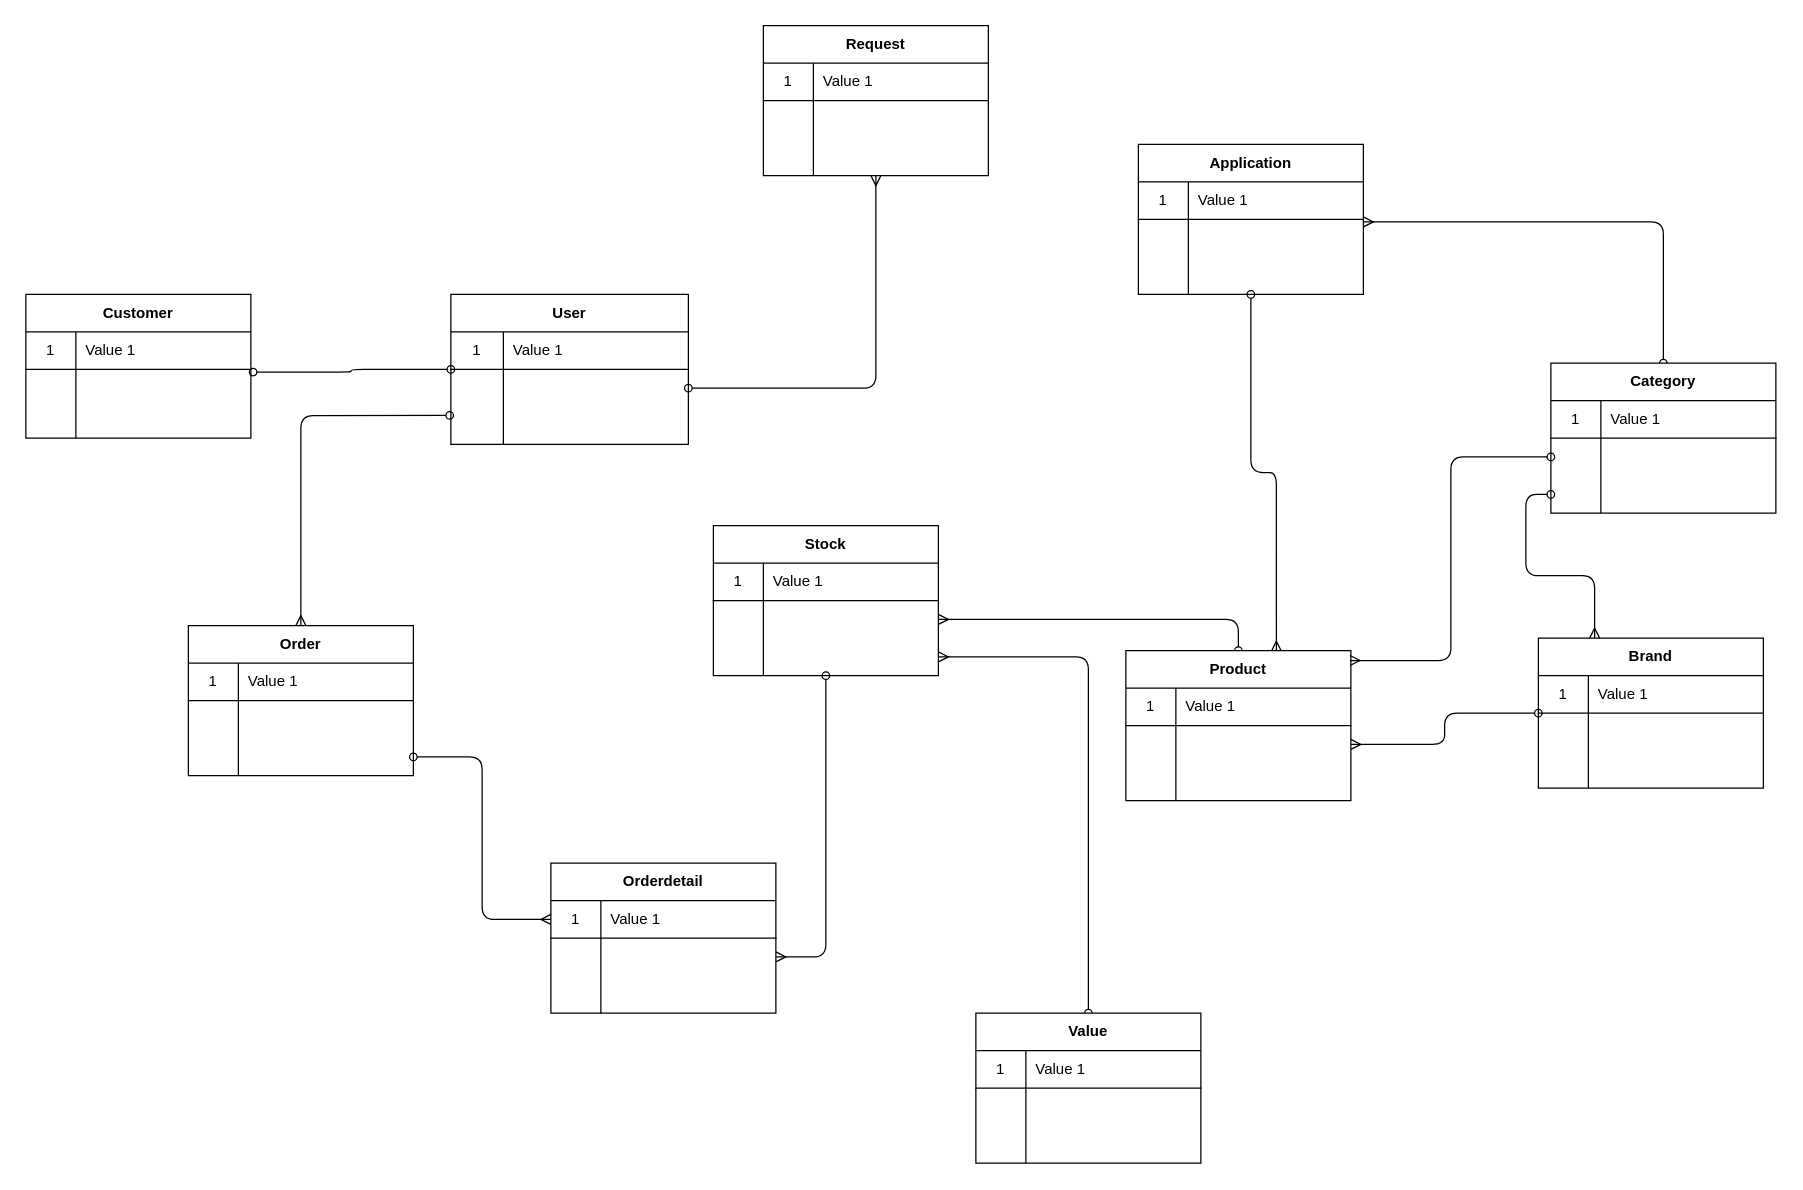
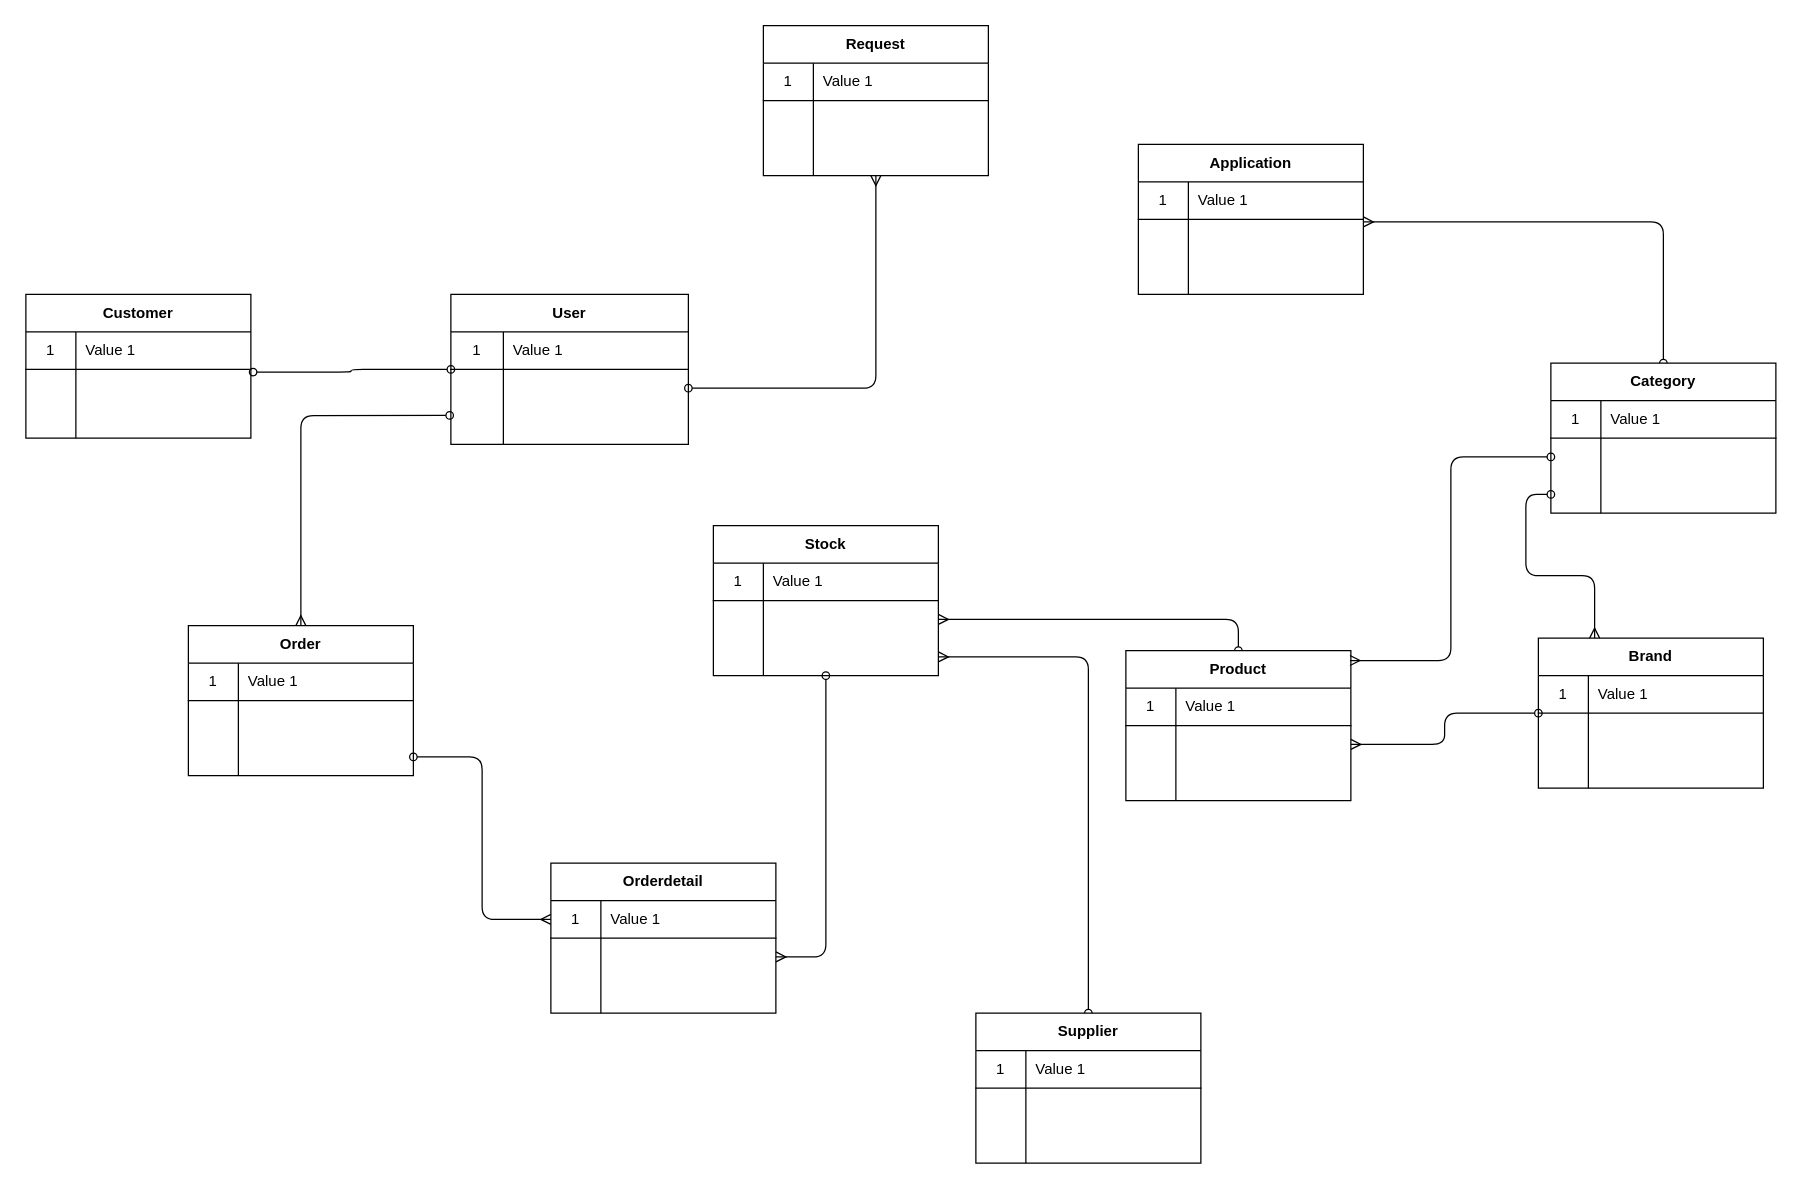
(1267, 473) -> none
(1088, 1032) -> (1088, 1032)
